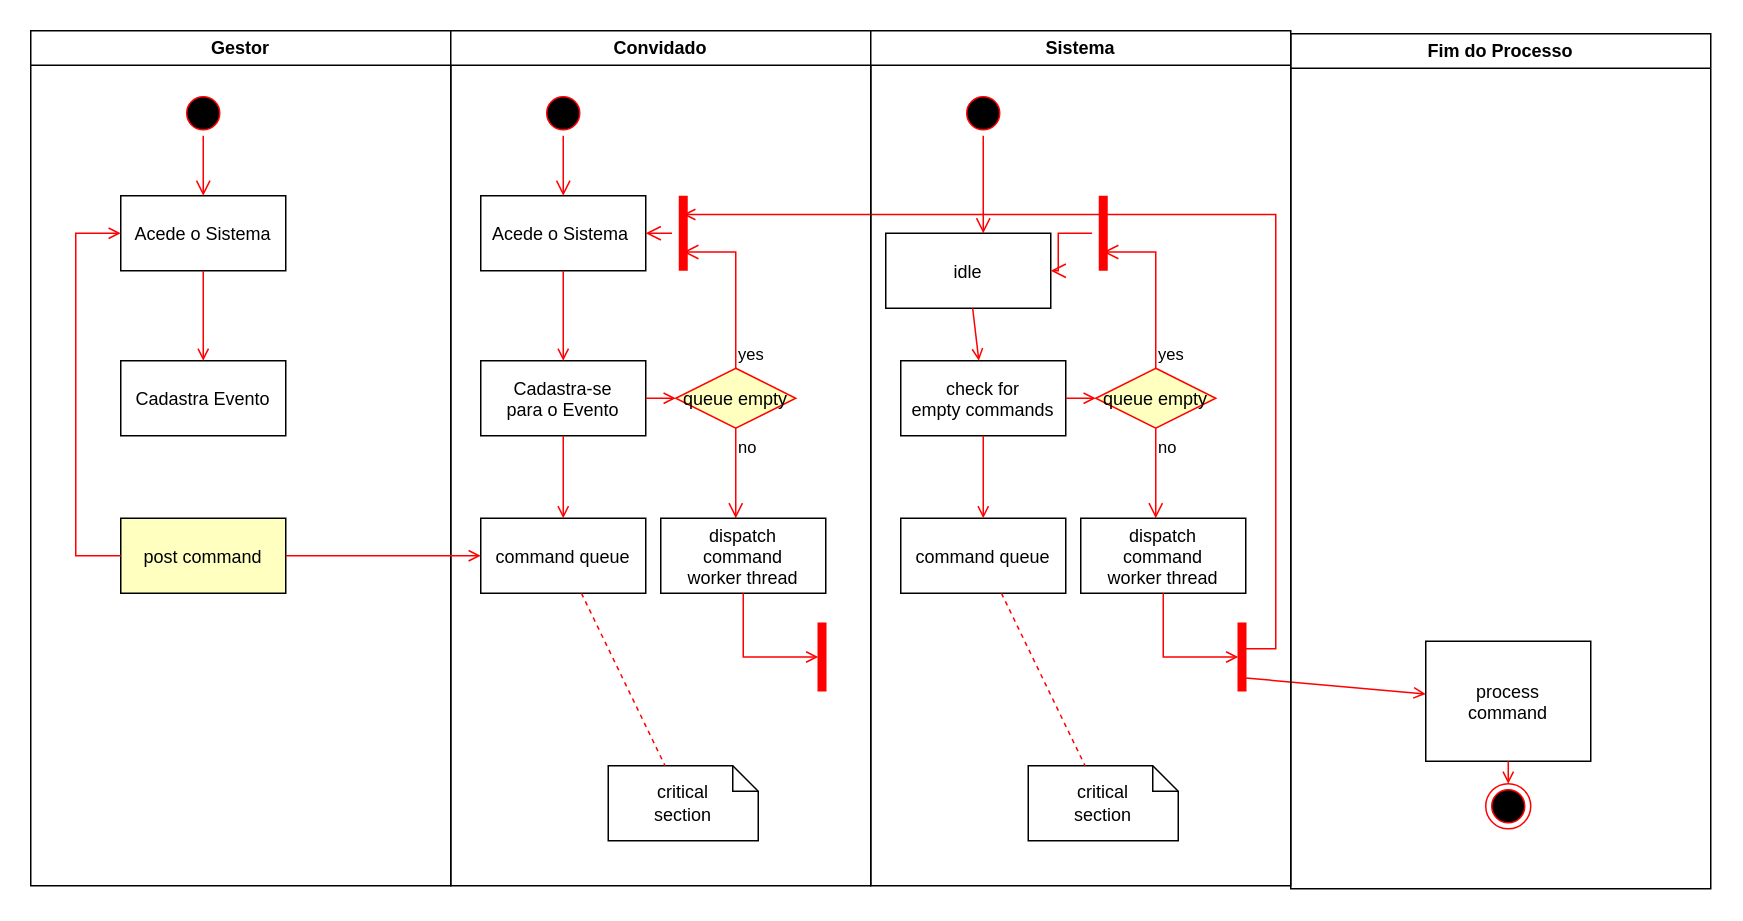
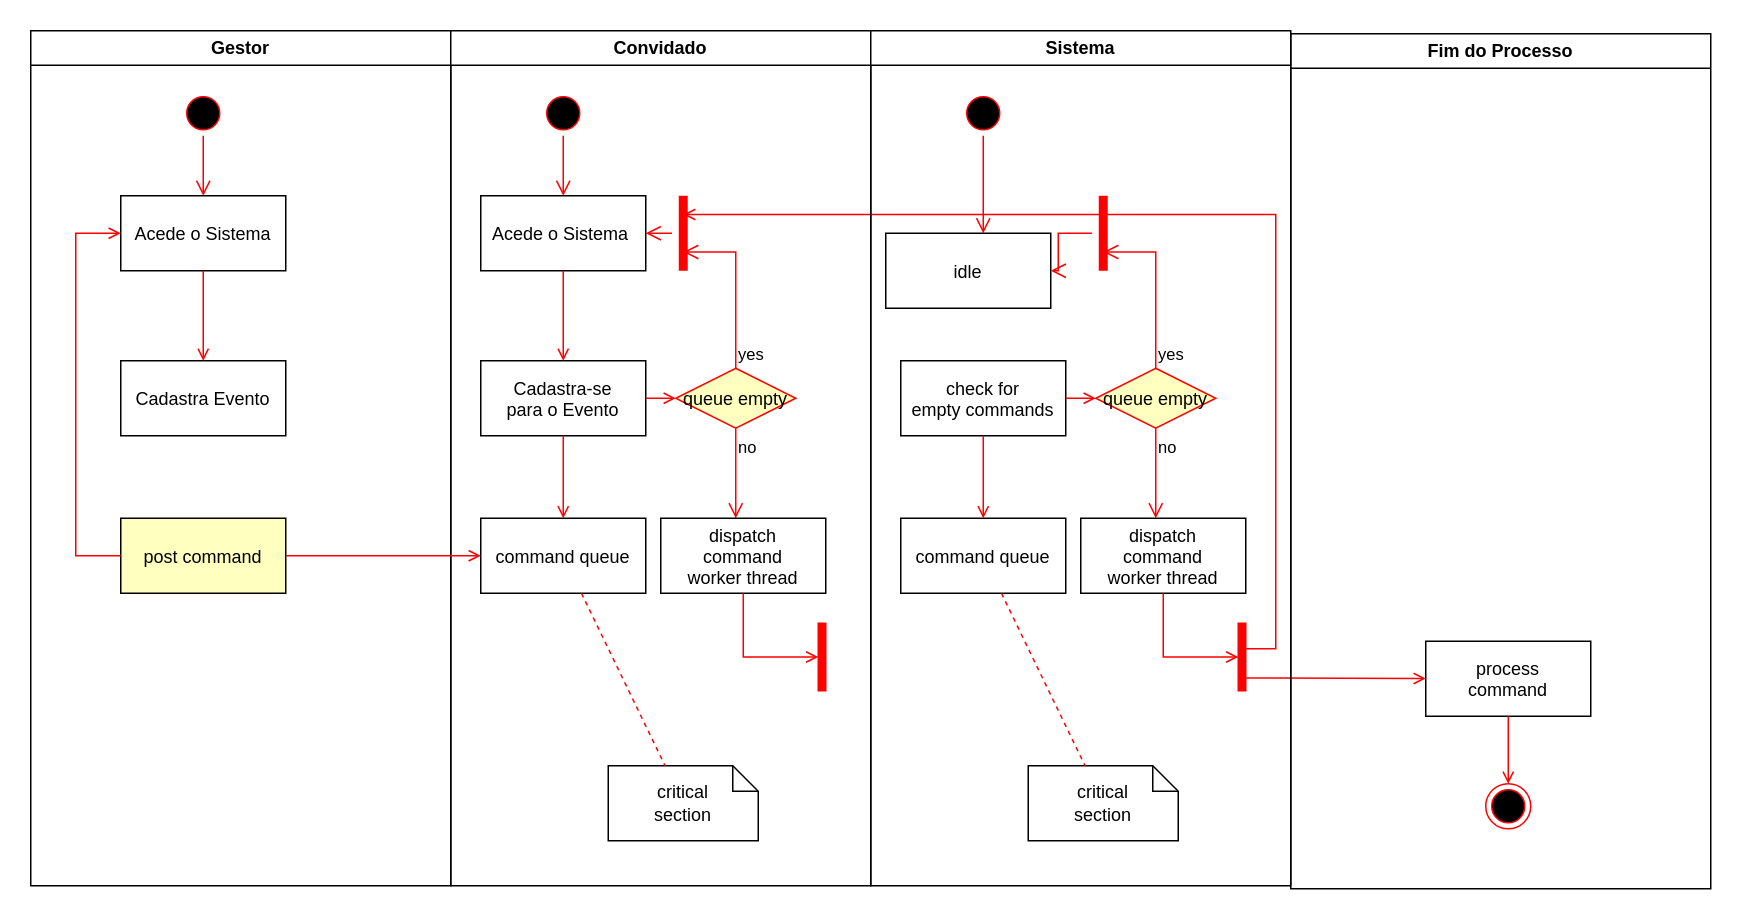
(975, 332) -> none
(1508, 701) -> (1508, 679)
